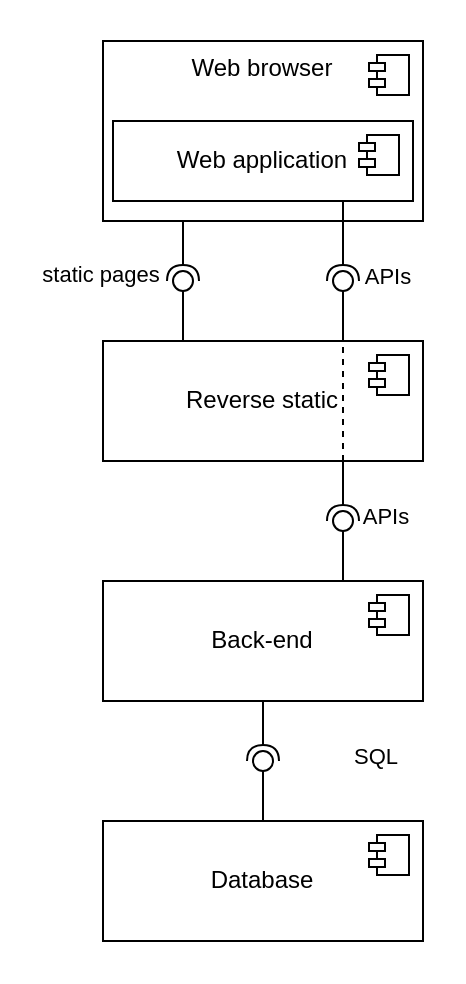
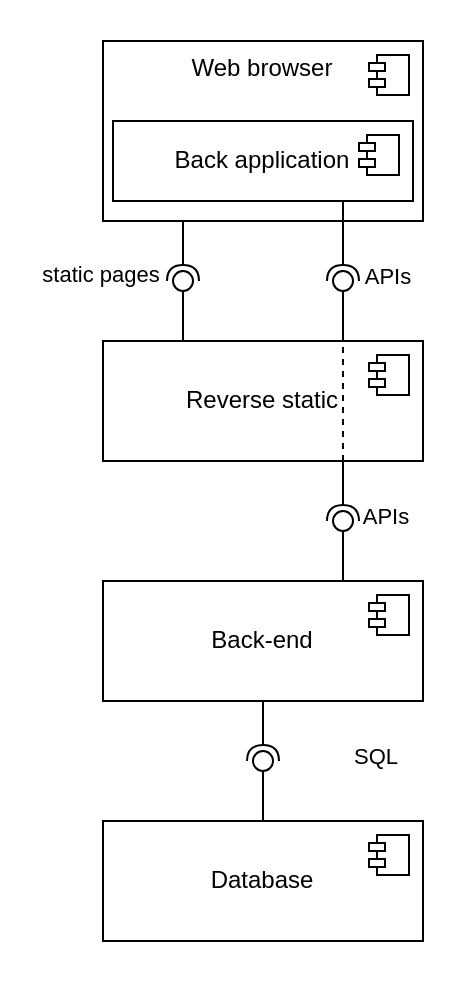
(263, 161) -> (263, 161)
